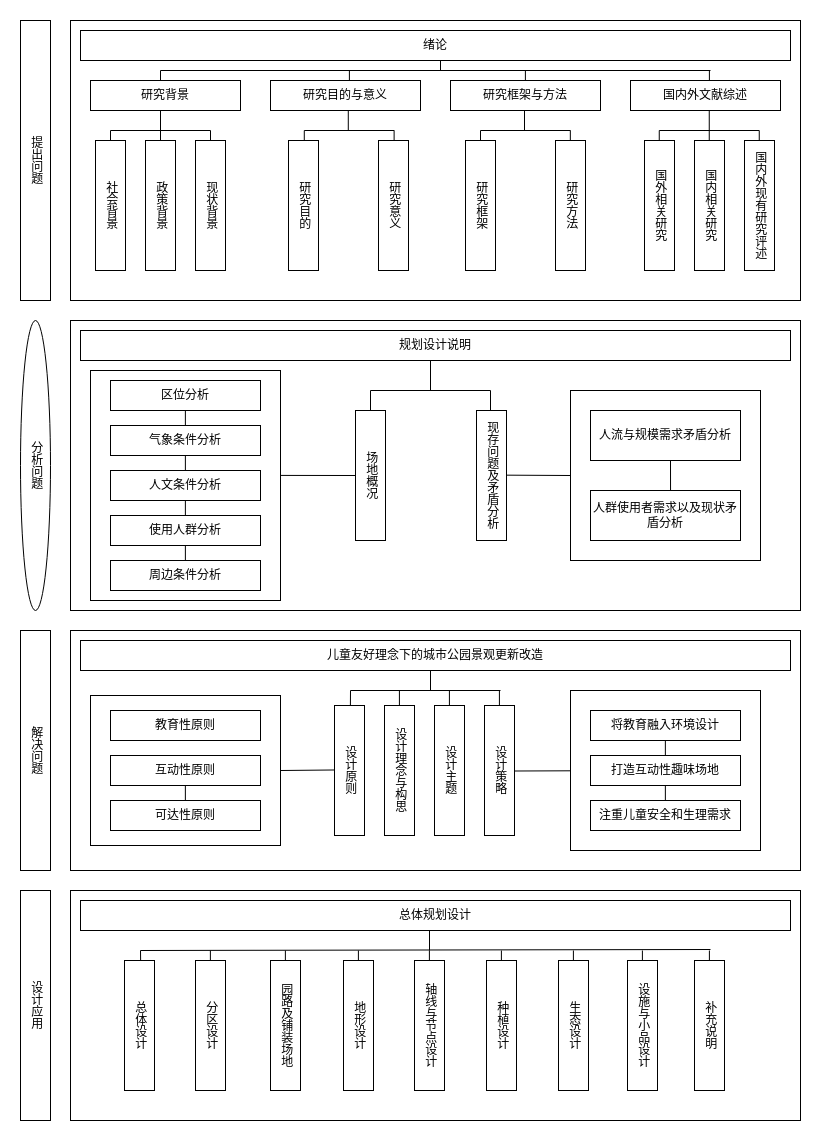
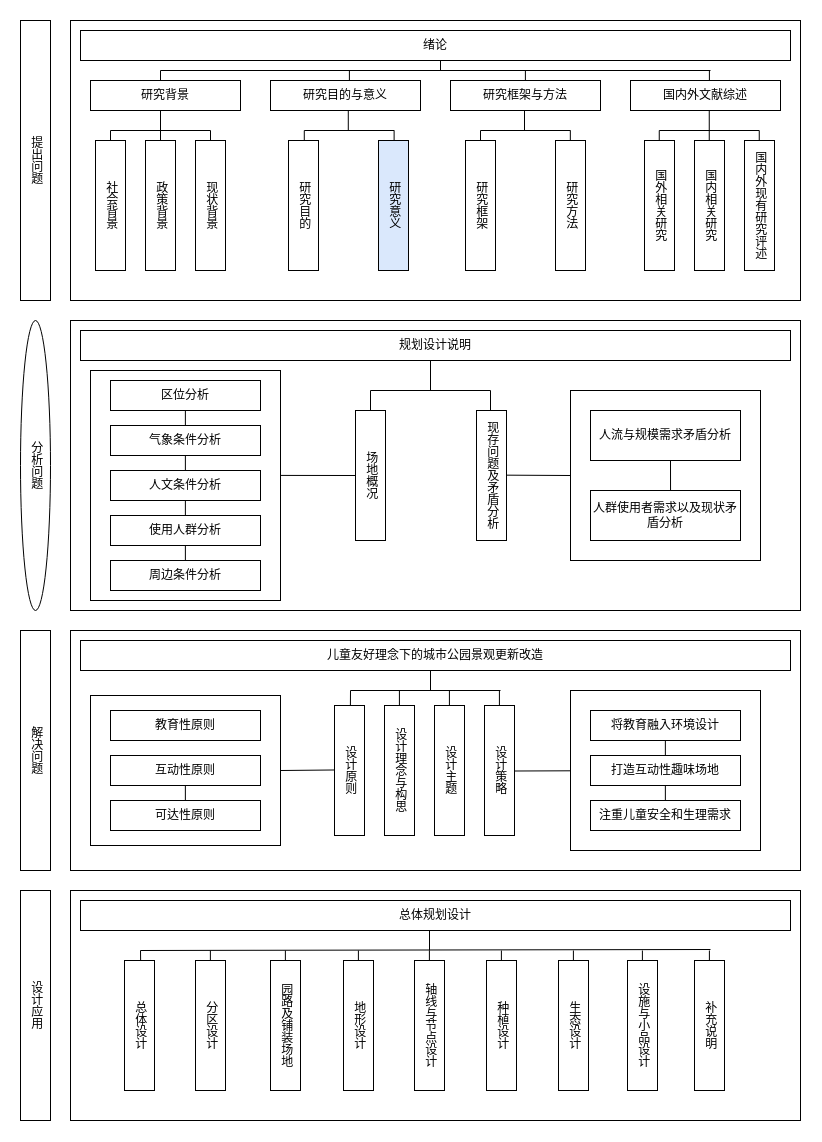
(394, 206) -> (394, 206)
